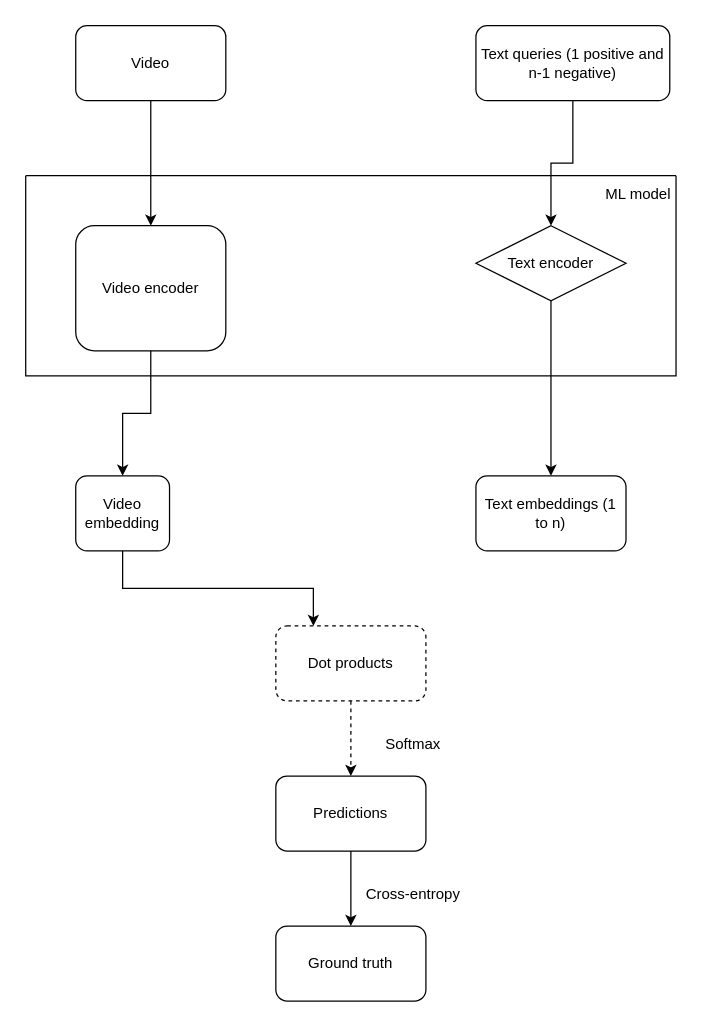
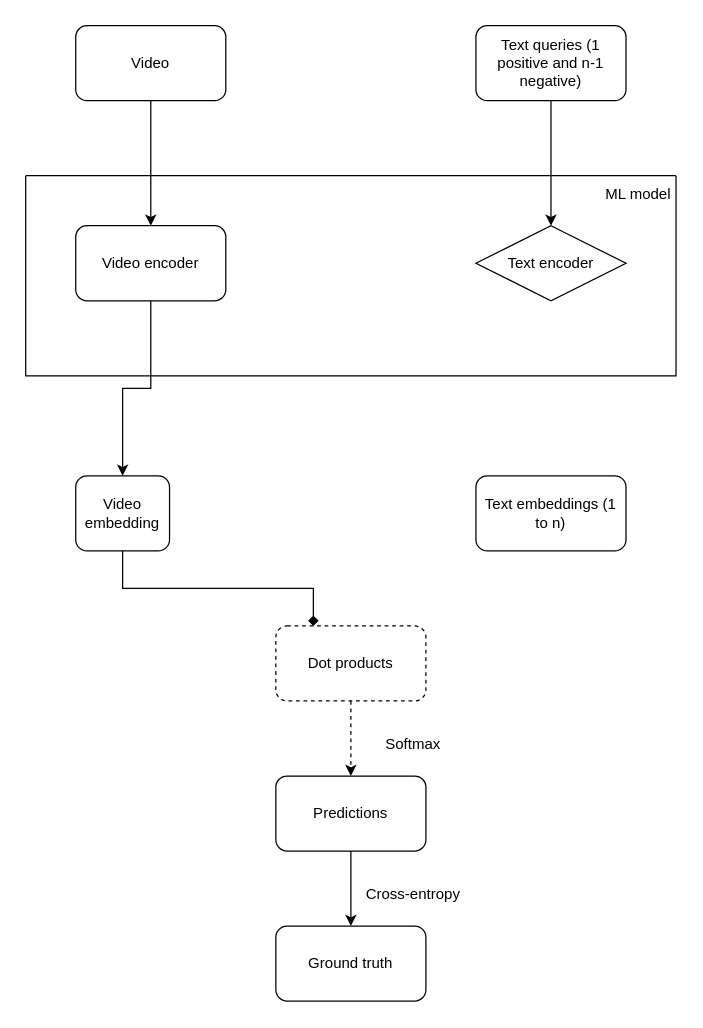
(573, 63) -> (551, 63)
(151, 288) -> (151, 263)
(551, 384) -> none
(313, 616) -> (313, 615)
